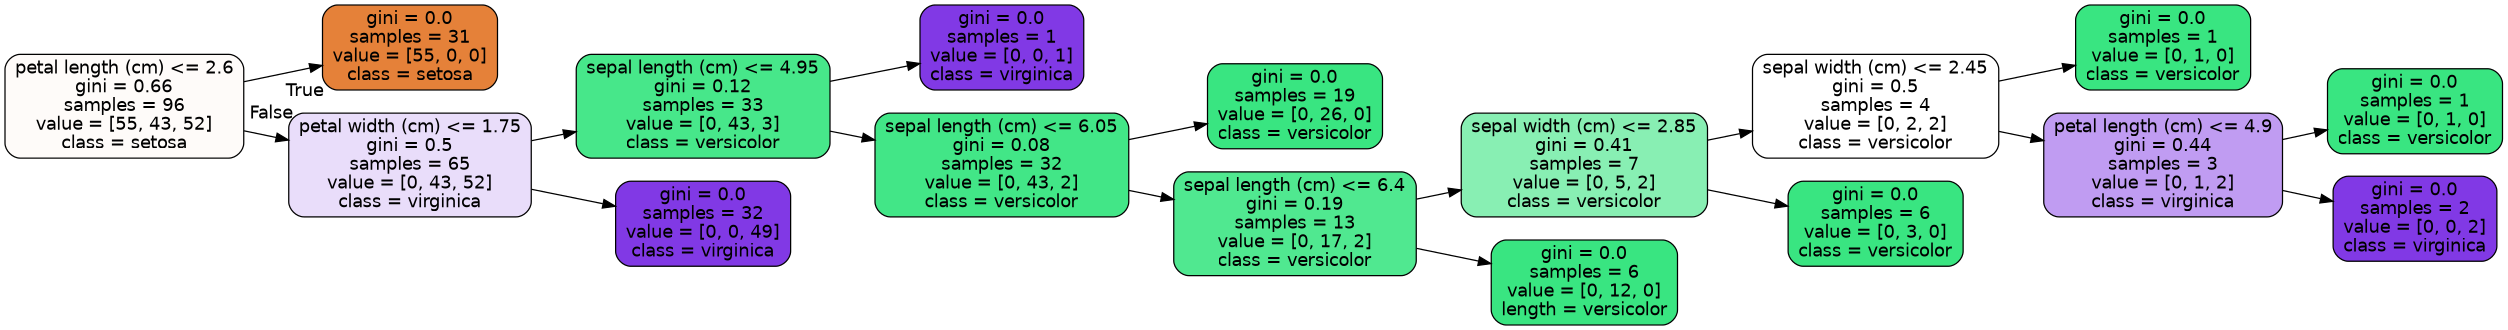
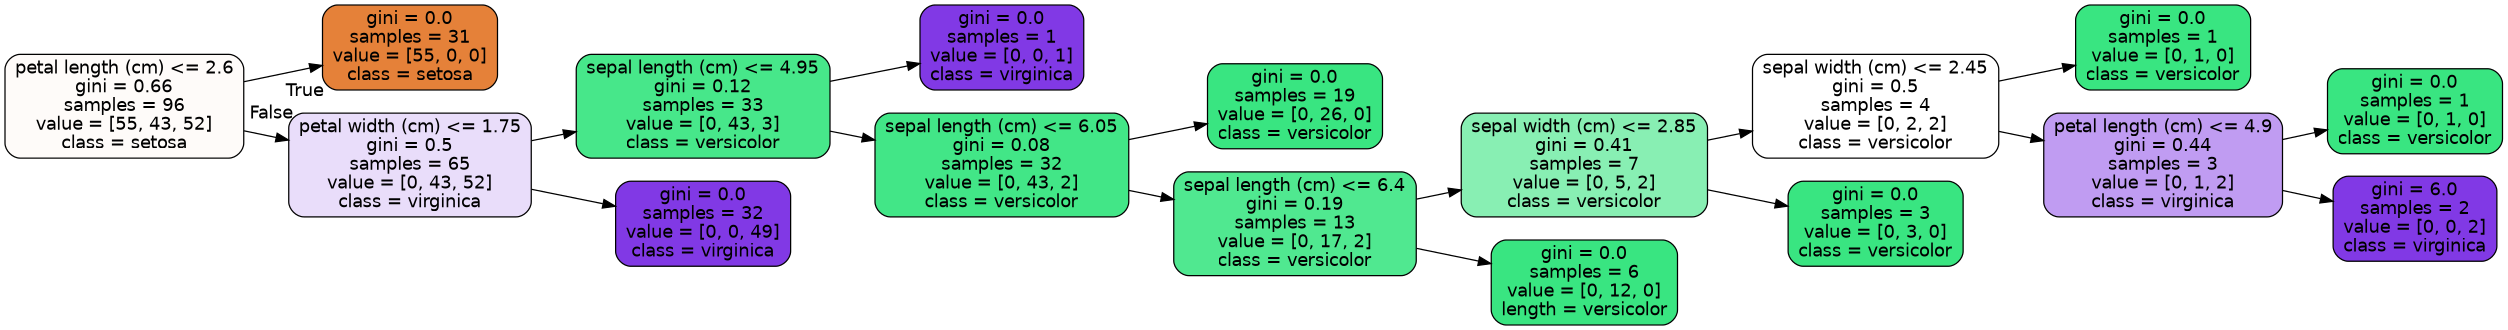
(2415, 219) -> (2415, 219)
(1876, 224) -> (1876, 224)
